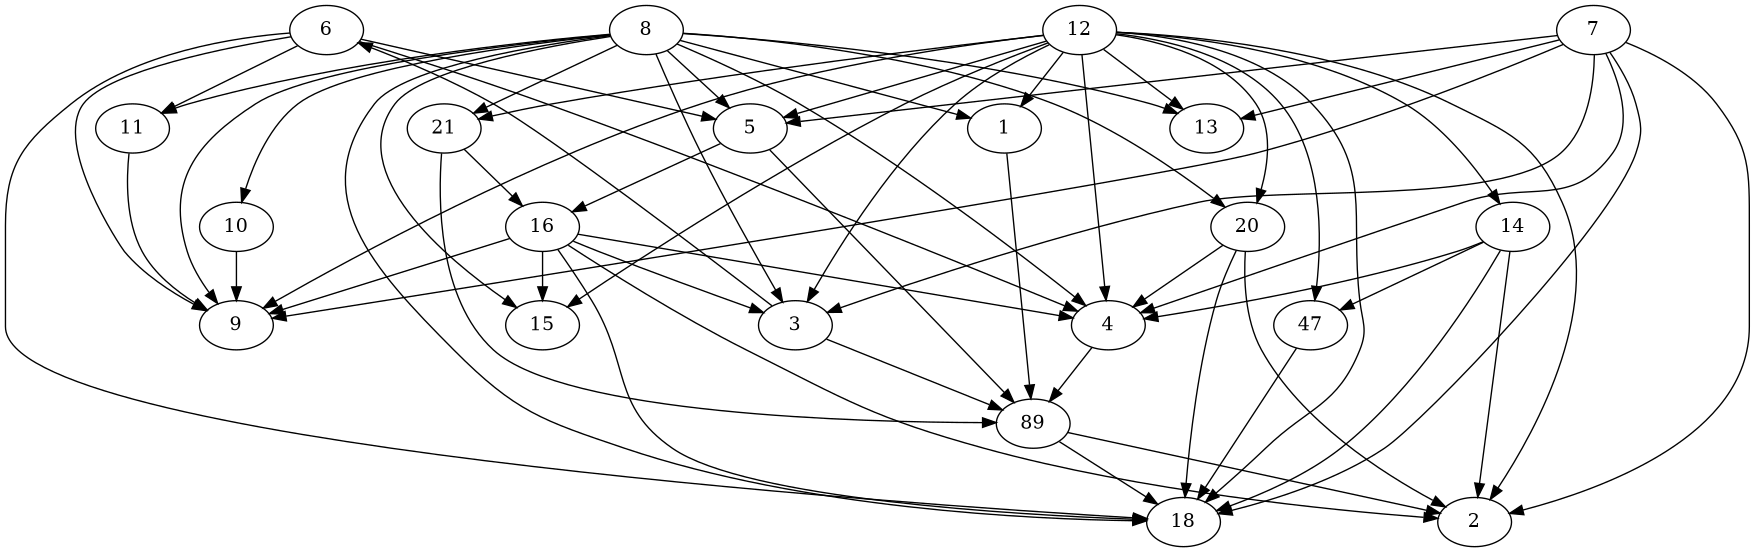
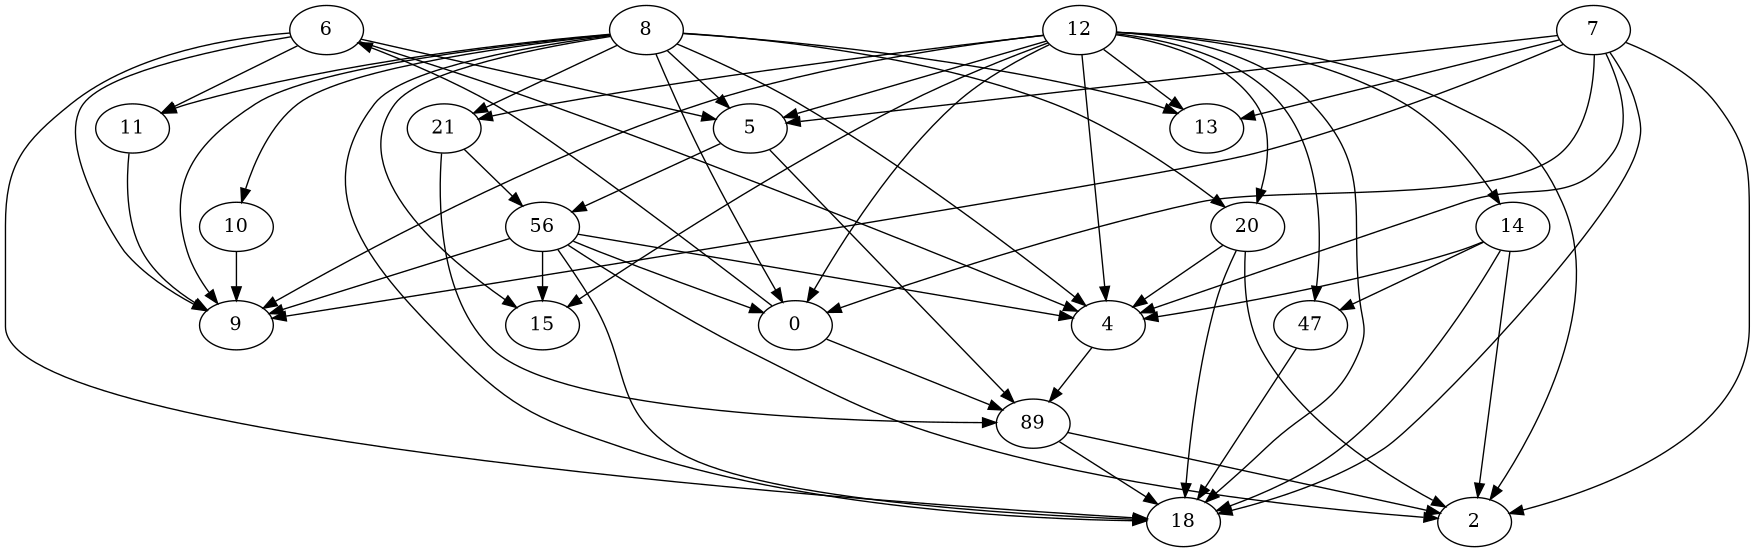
(1004, 128) -> none
(543, 227) -> (543, 227)
(795, 325) -> (795, 325)
